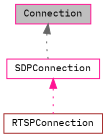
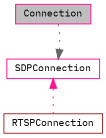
(47, 46) -> (60, 37)
